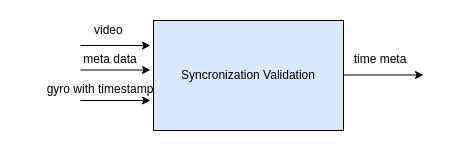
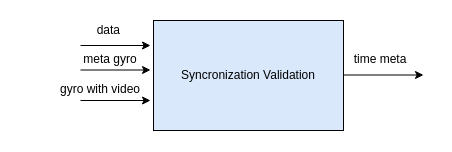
(111, 31) -> (111, 31)
(111, 60) -> (111, 60)
(101, 90) -> (101, 90)
